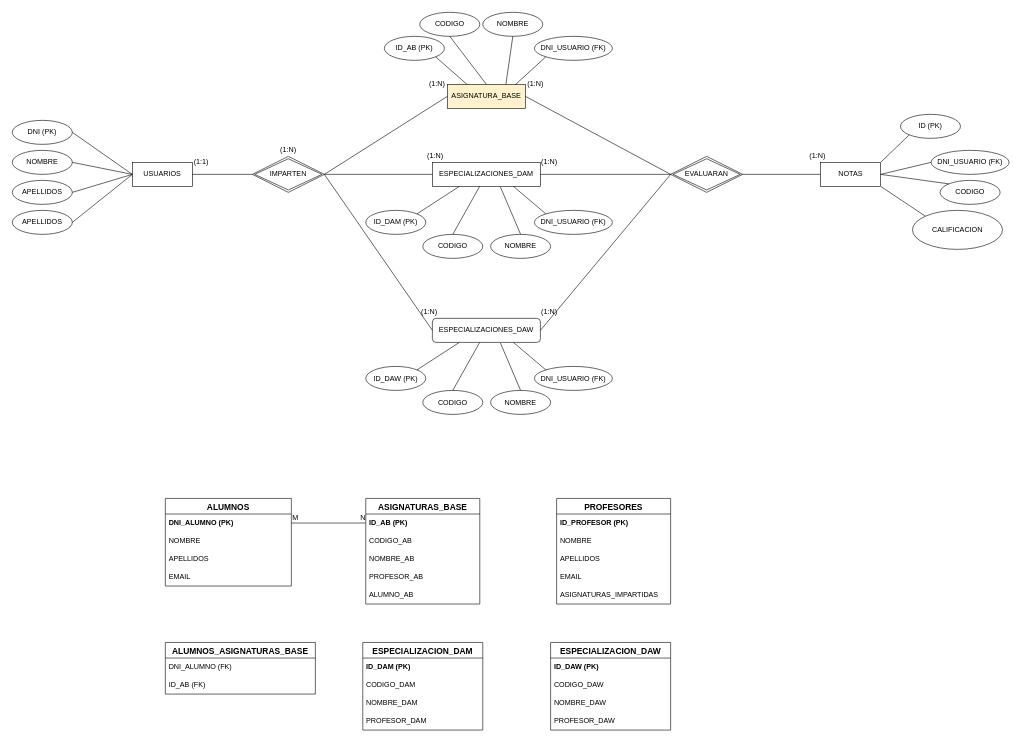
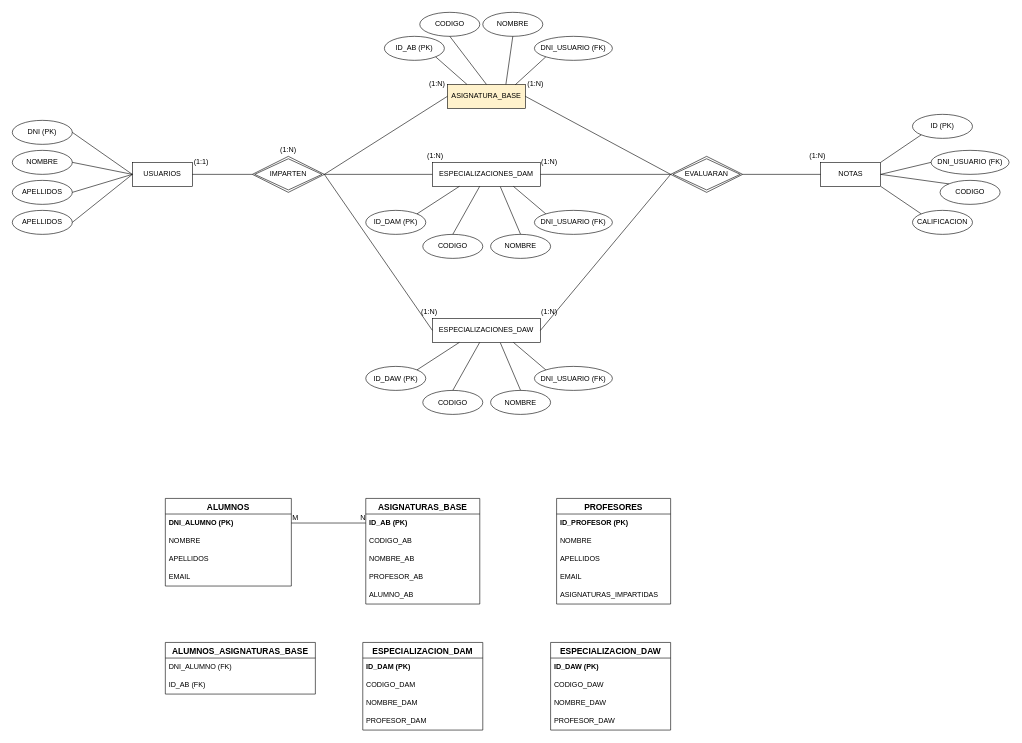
(930, 126) -> (942, 126)
(957, 230) -> (942, 222)
(486, 330) -> (486, 330)
